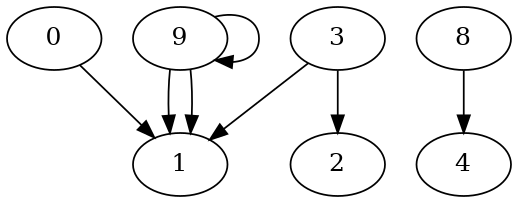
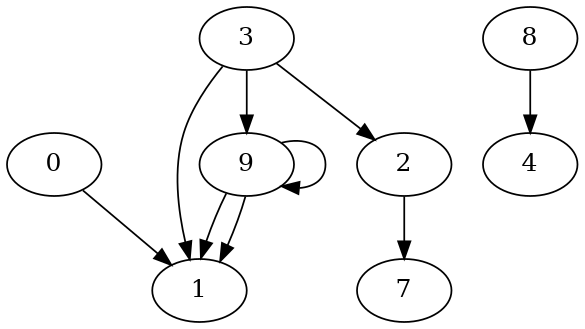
none -> (247, 93)
none -> (404, 290)
